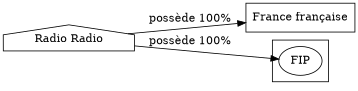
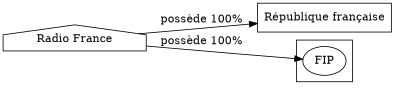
(300, 18) -> (324, 18)
(69, 39) -> (75, 39)
